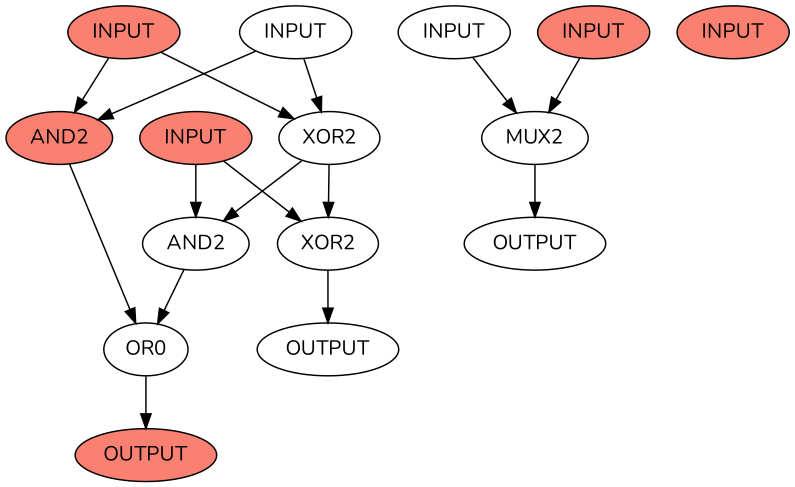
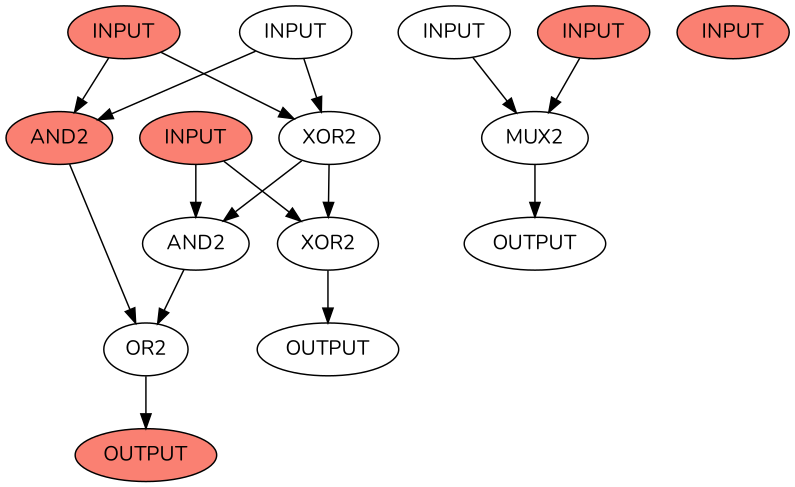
(146, 349) -> (146, 349)
